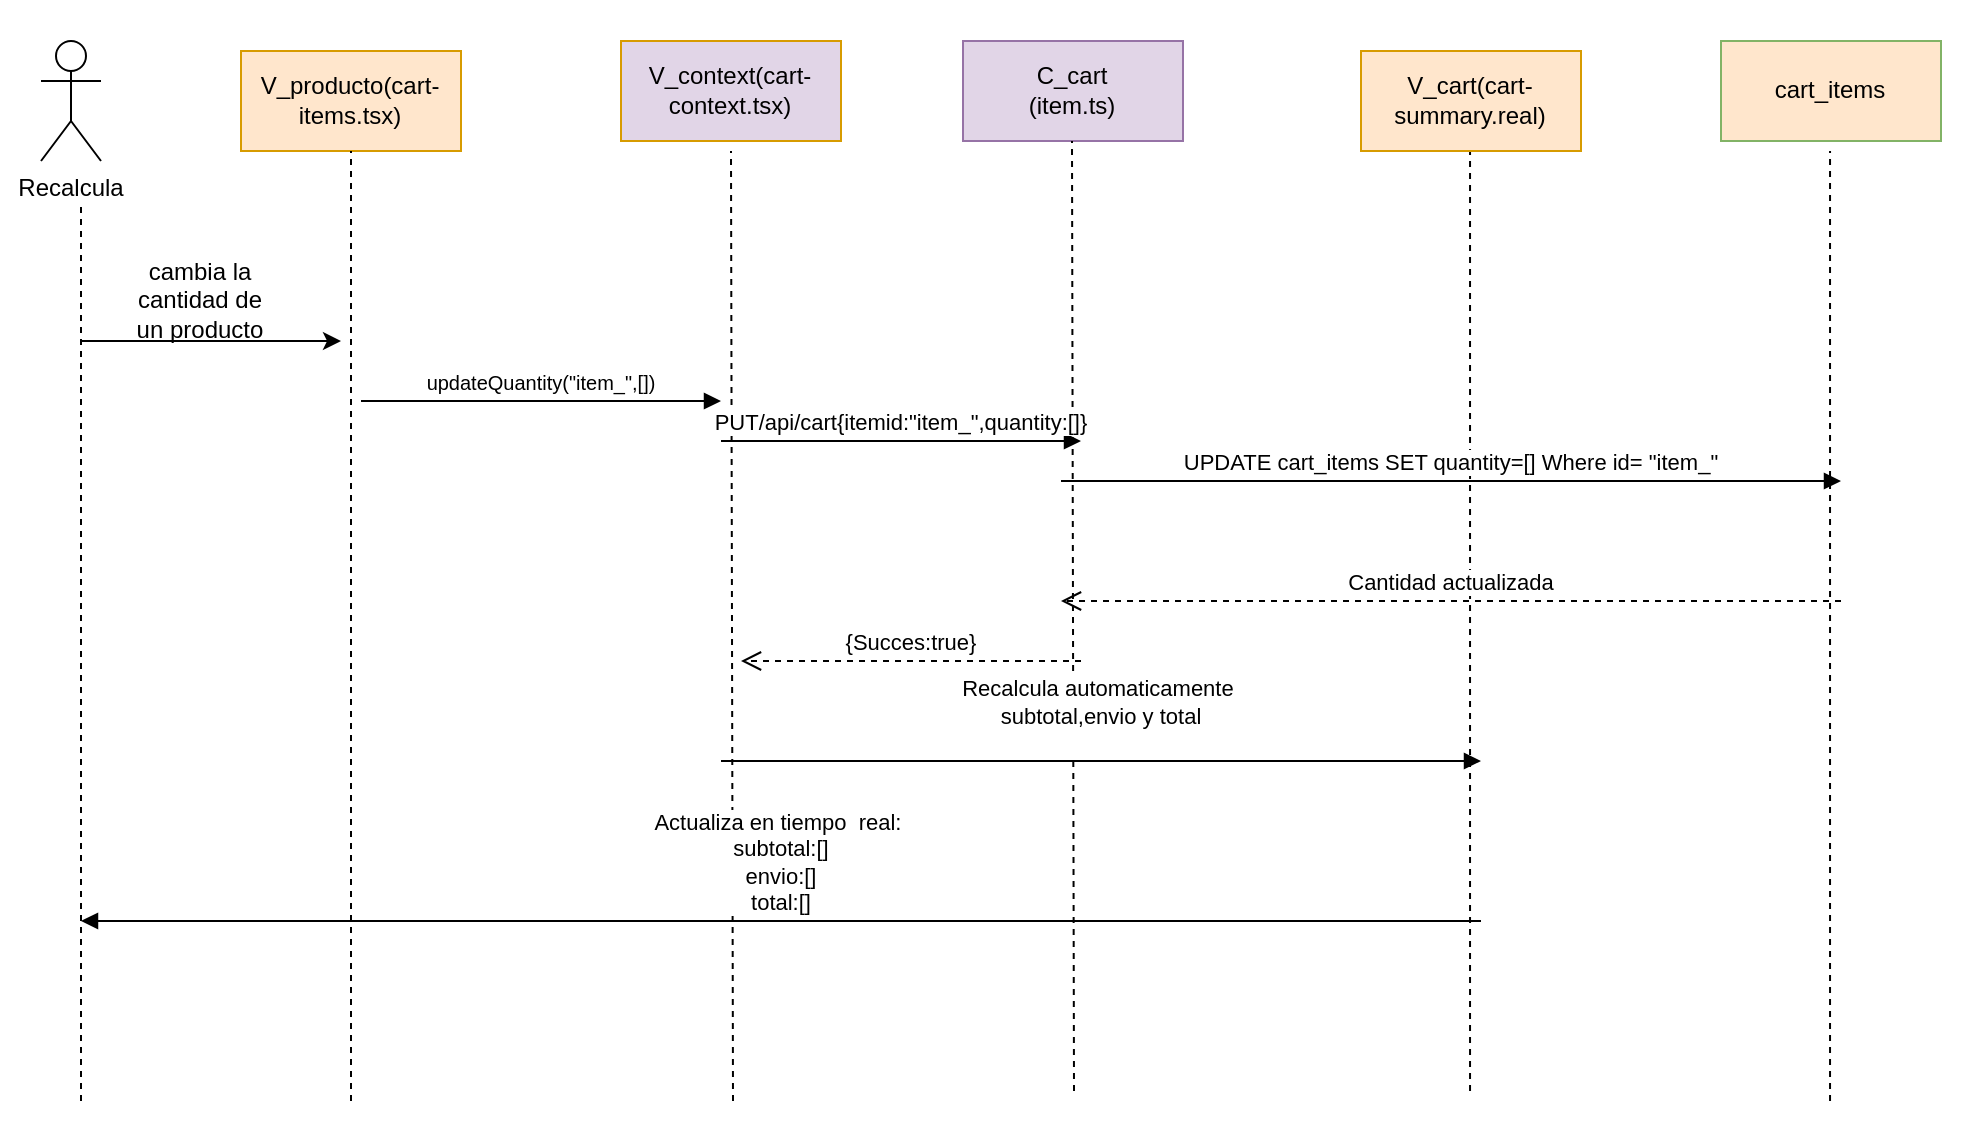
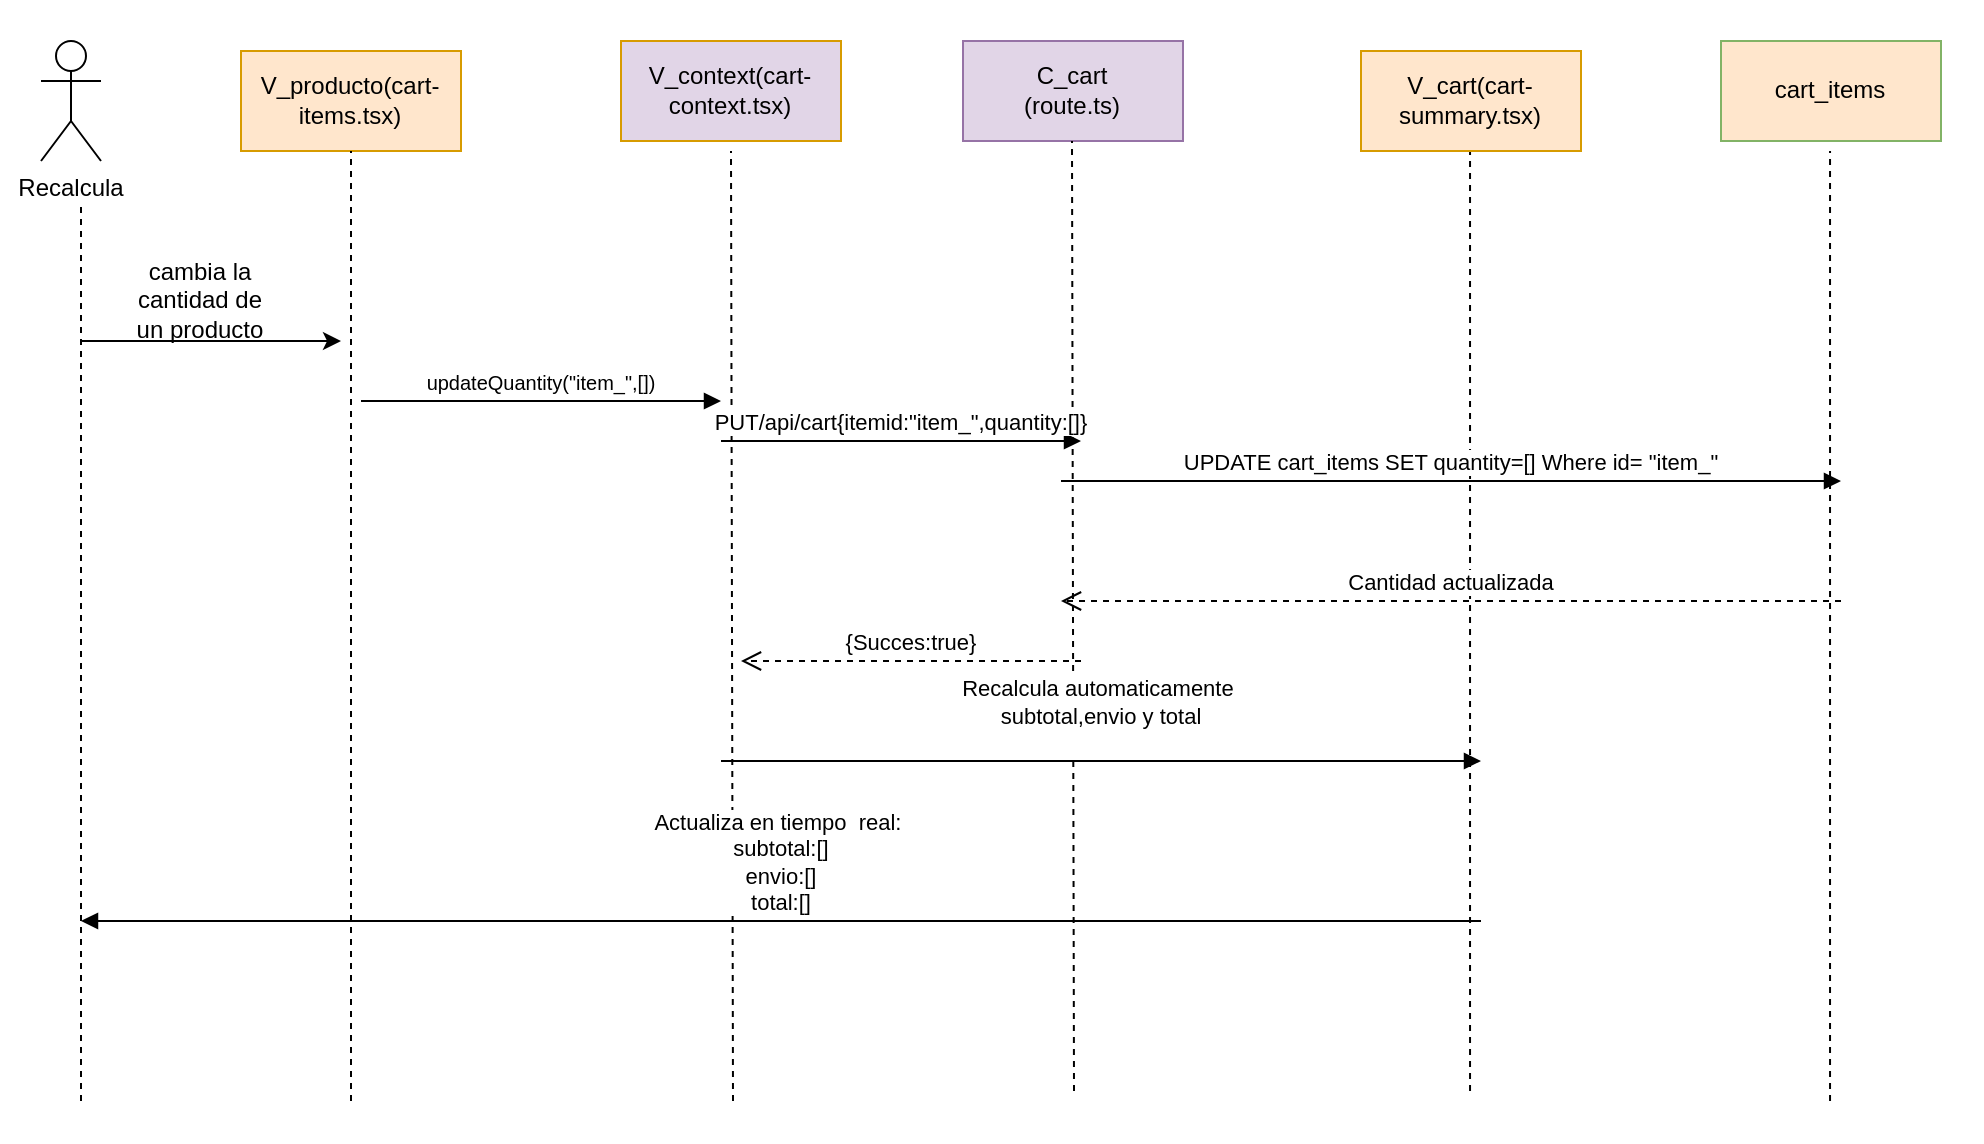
(1073, 91) -> (1073, 91)
(1471, 101) -> (1471, 101)
